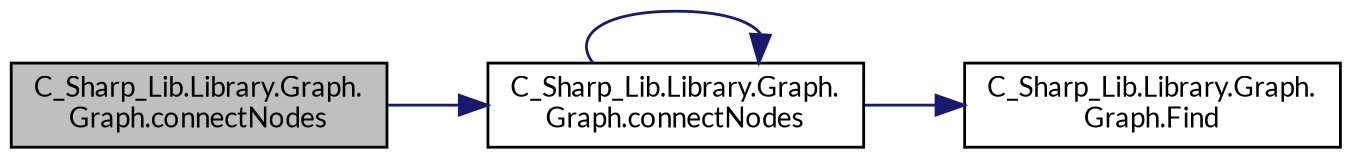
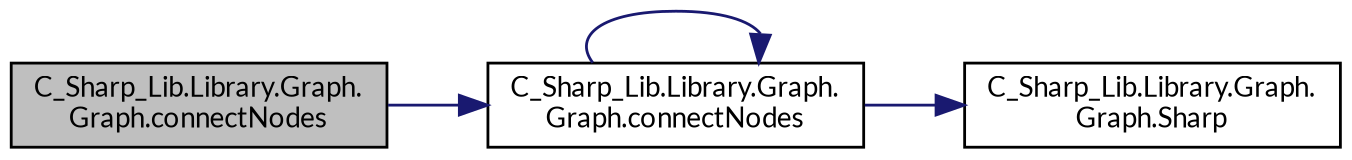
(1153, 105) -> (1153, 105)
